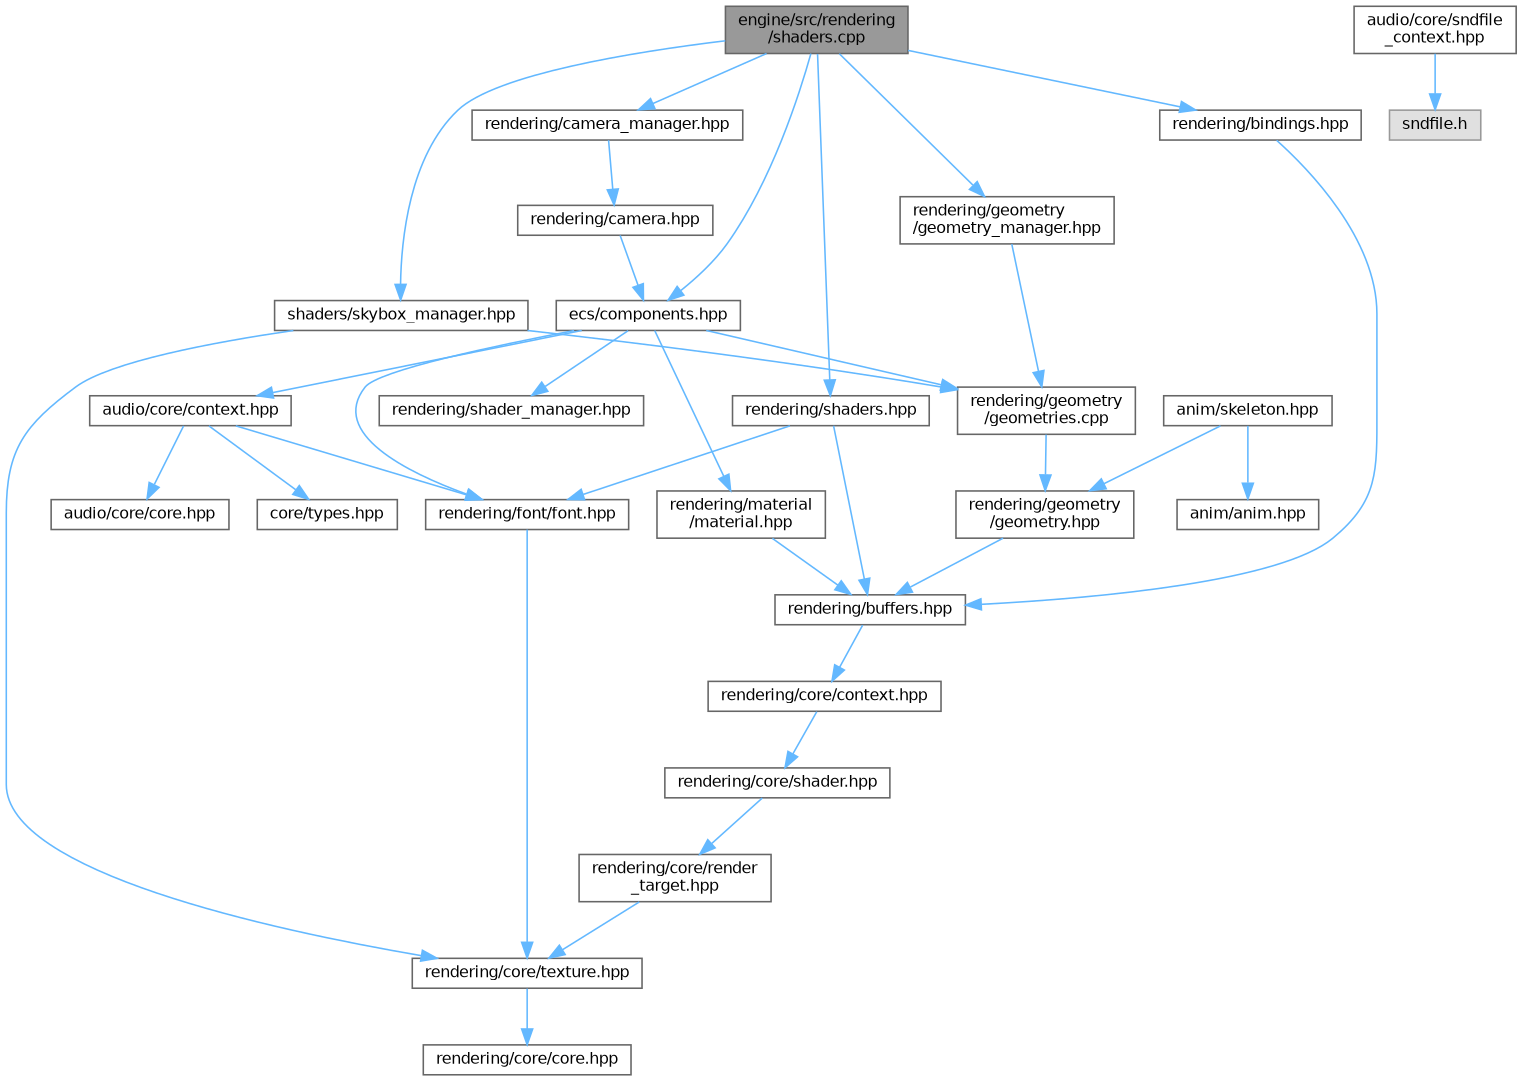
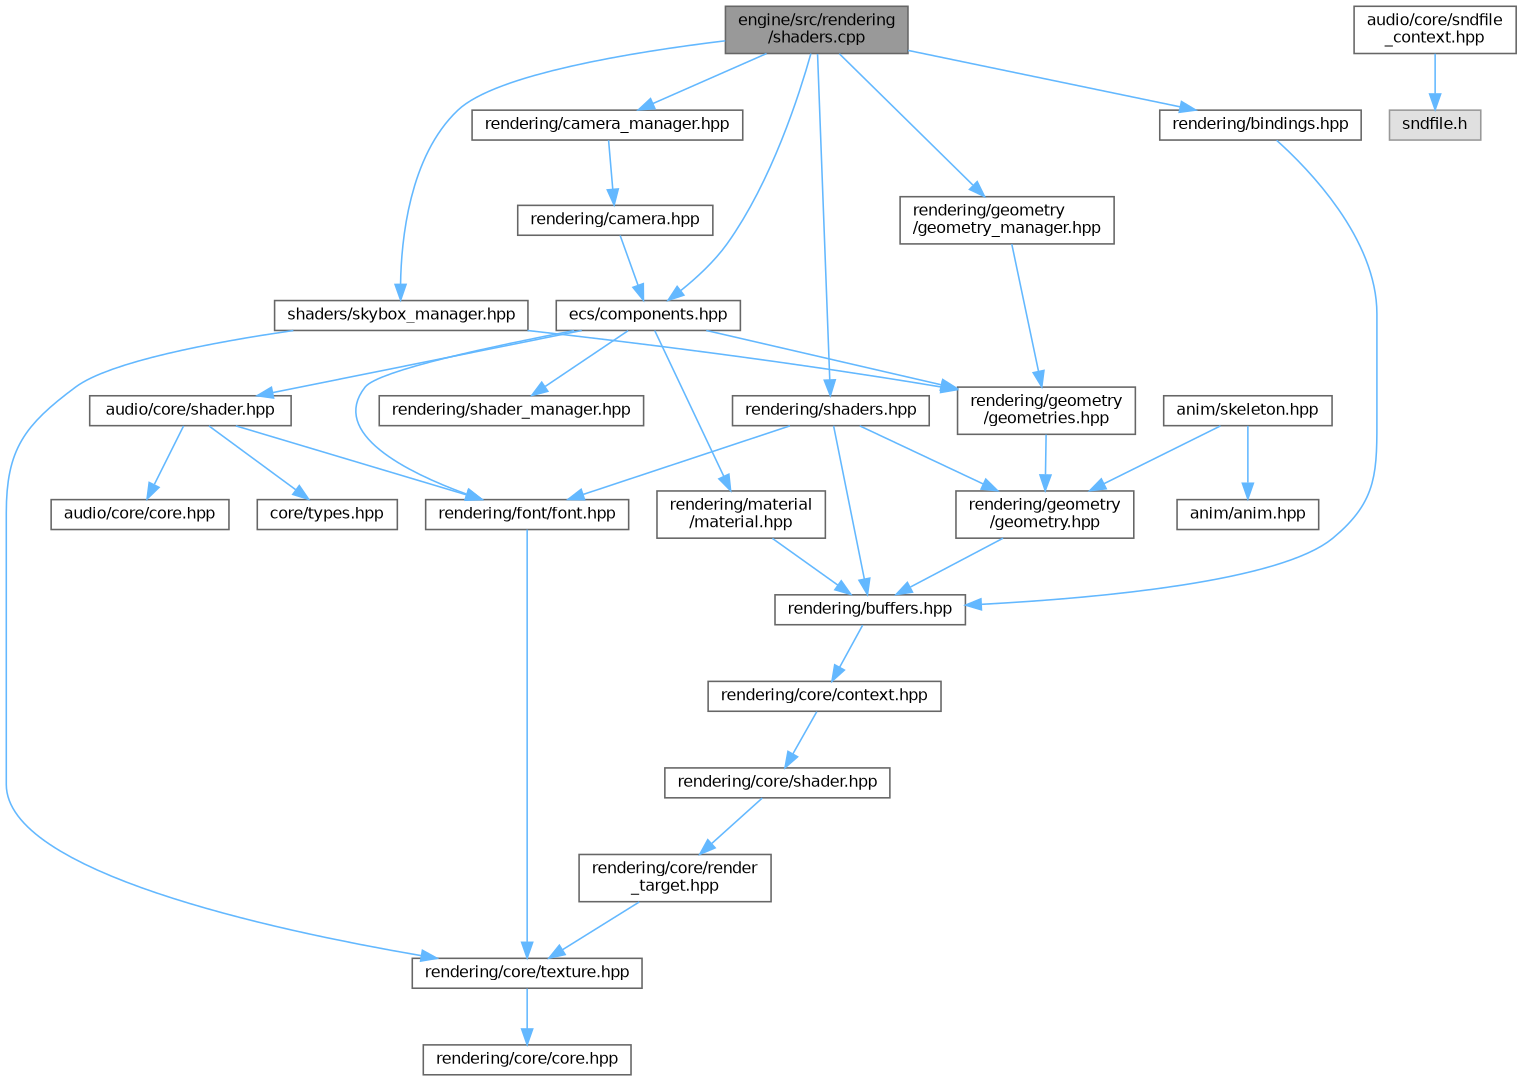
(190, 411) -> (190, 411)
(1046, 411) -> (1046, 411)
none -> (921, 455)
